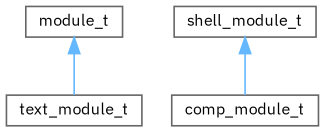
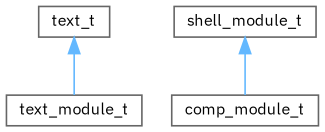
(74, 22) -> (74, 22)
